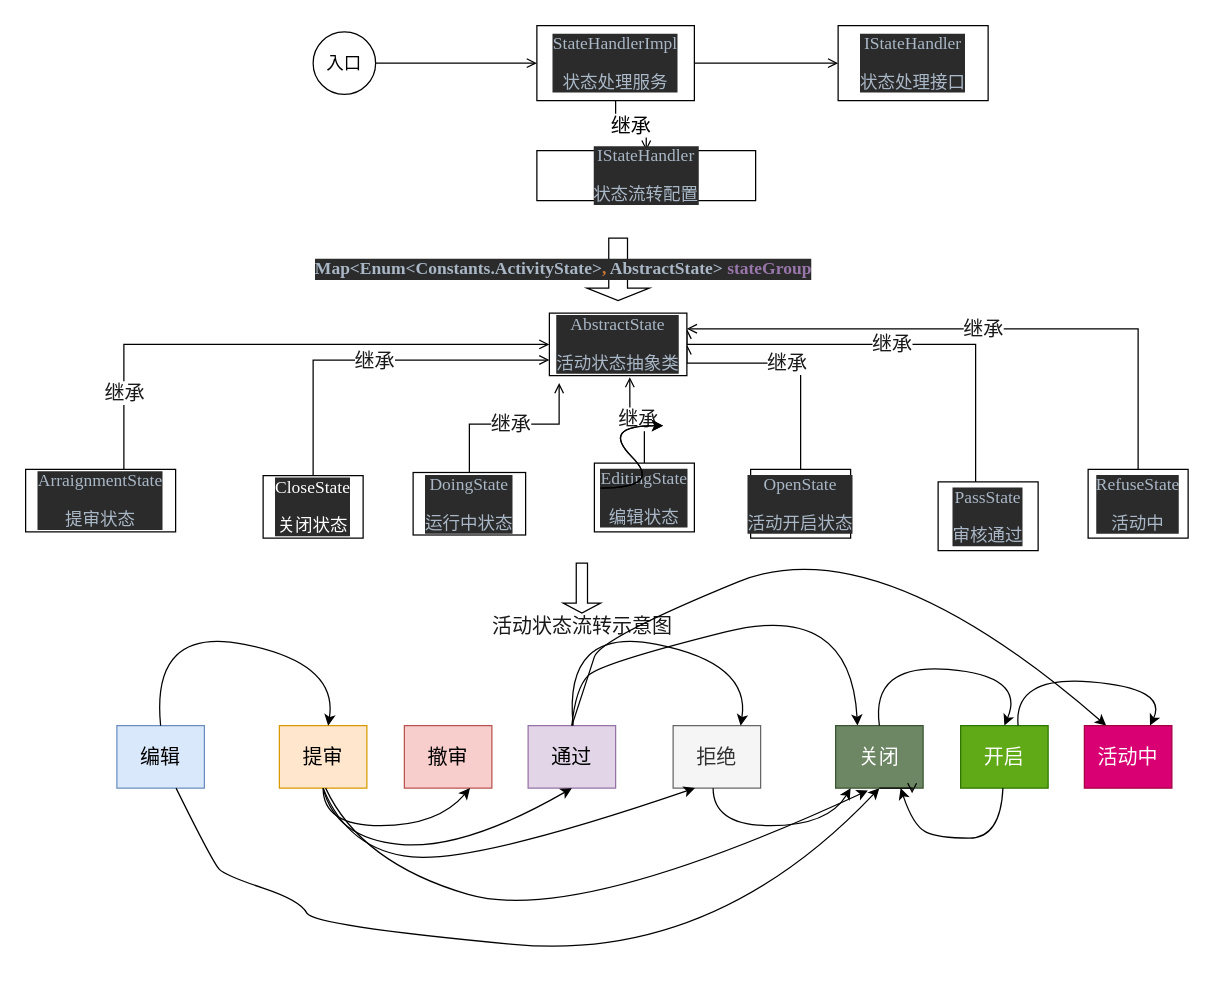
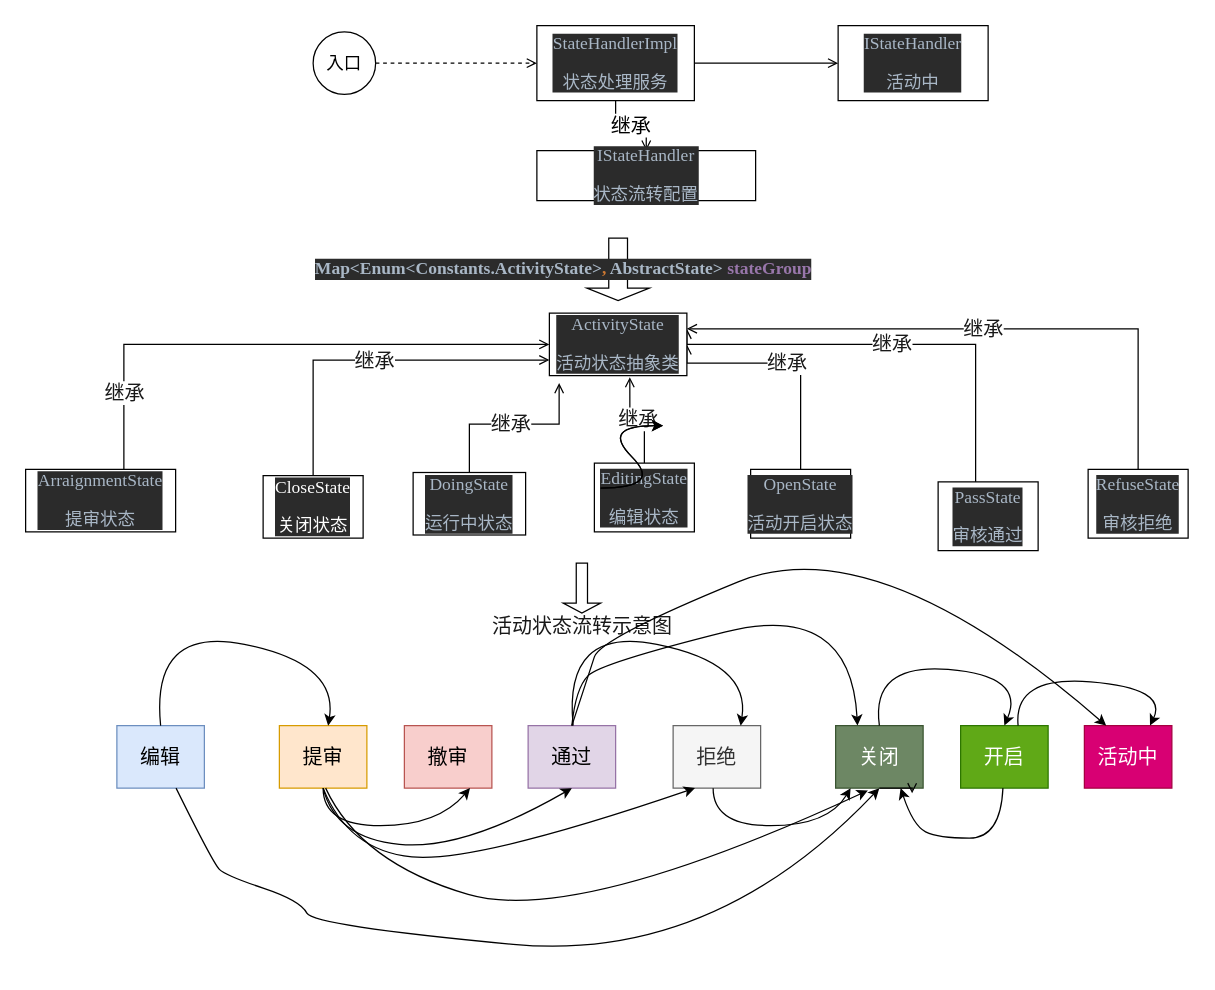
(455, 63) -> (455, 63)
(913, 63) -> (913, 63)
(618, 344) -> (618, 344)
(1138, 504) -> (1138, 504)
